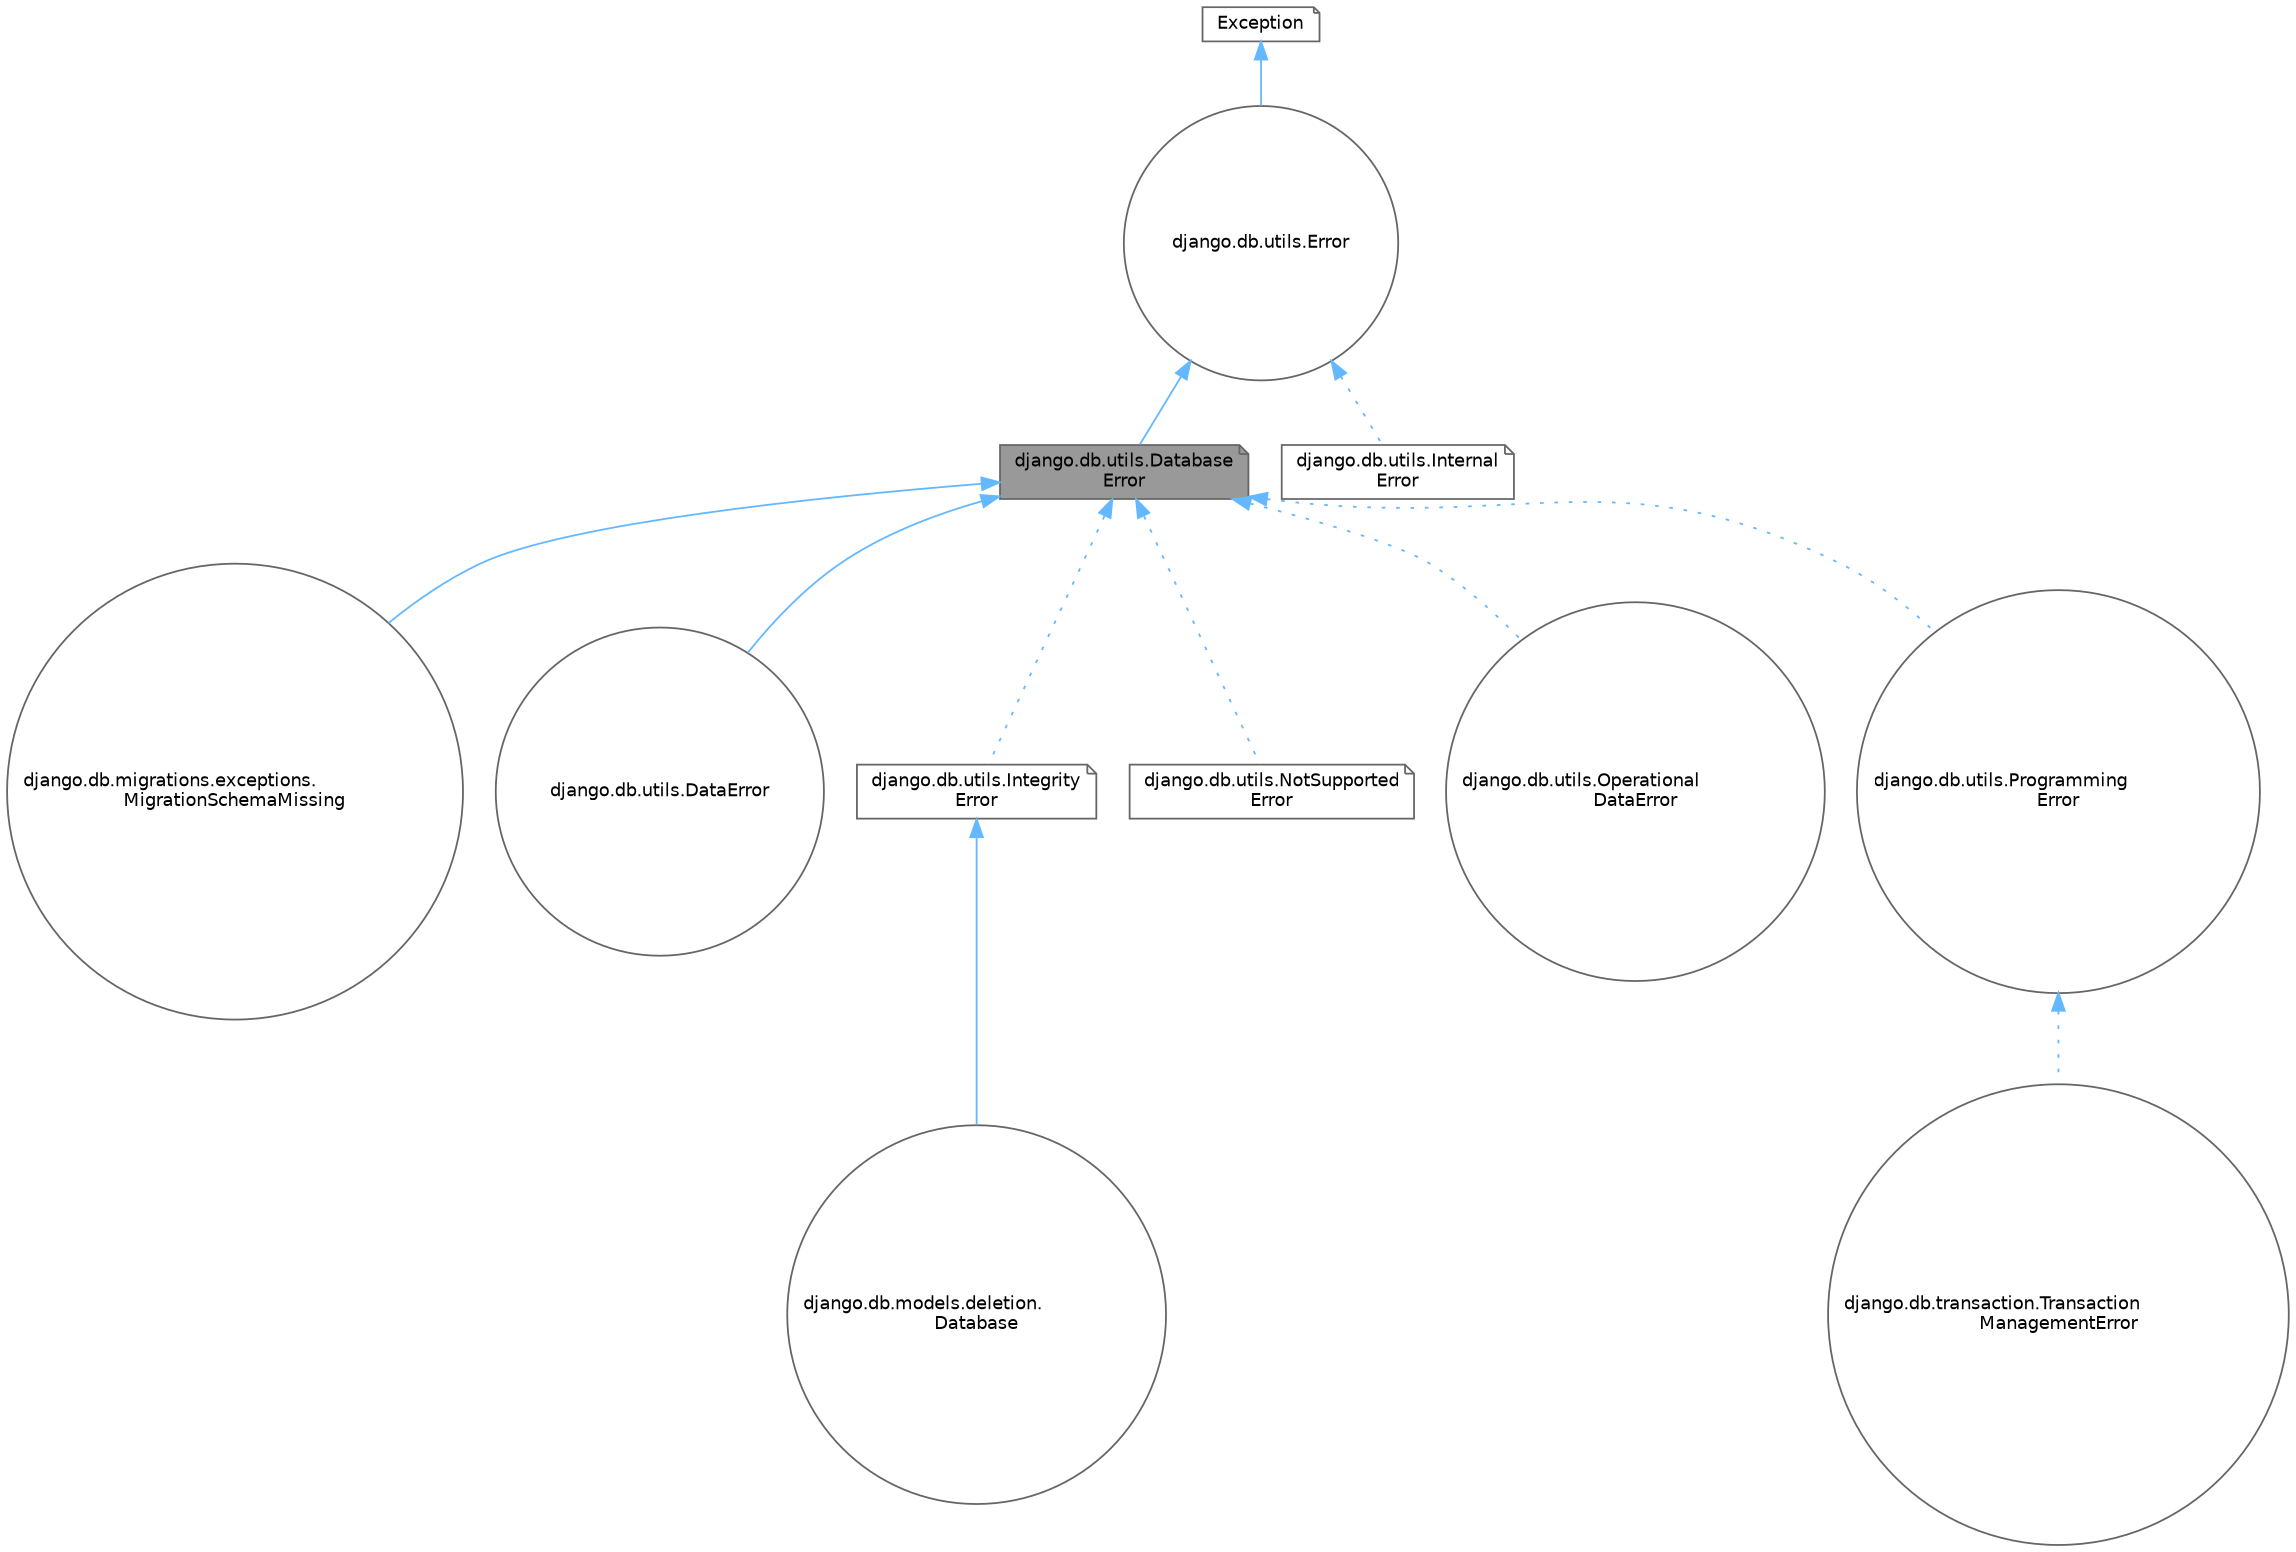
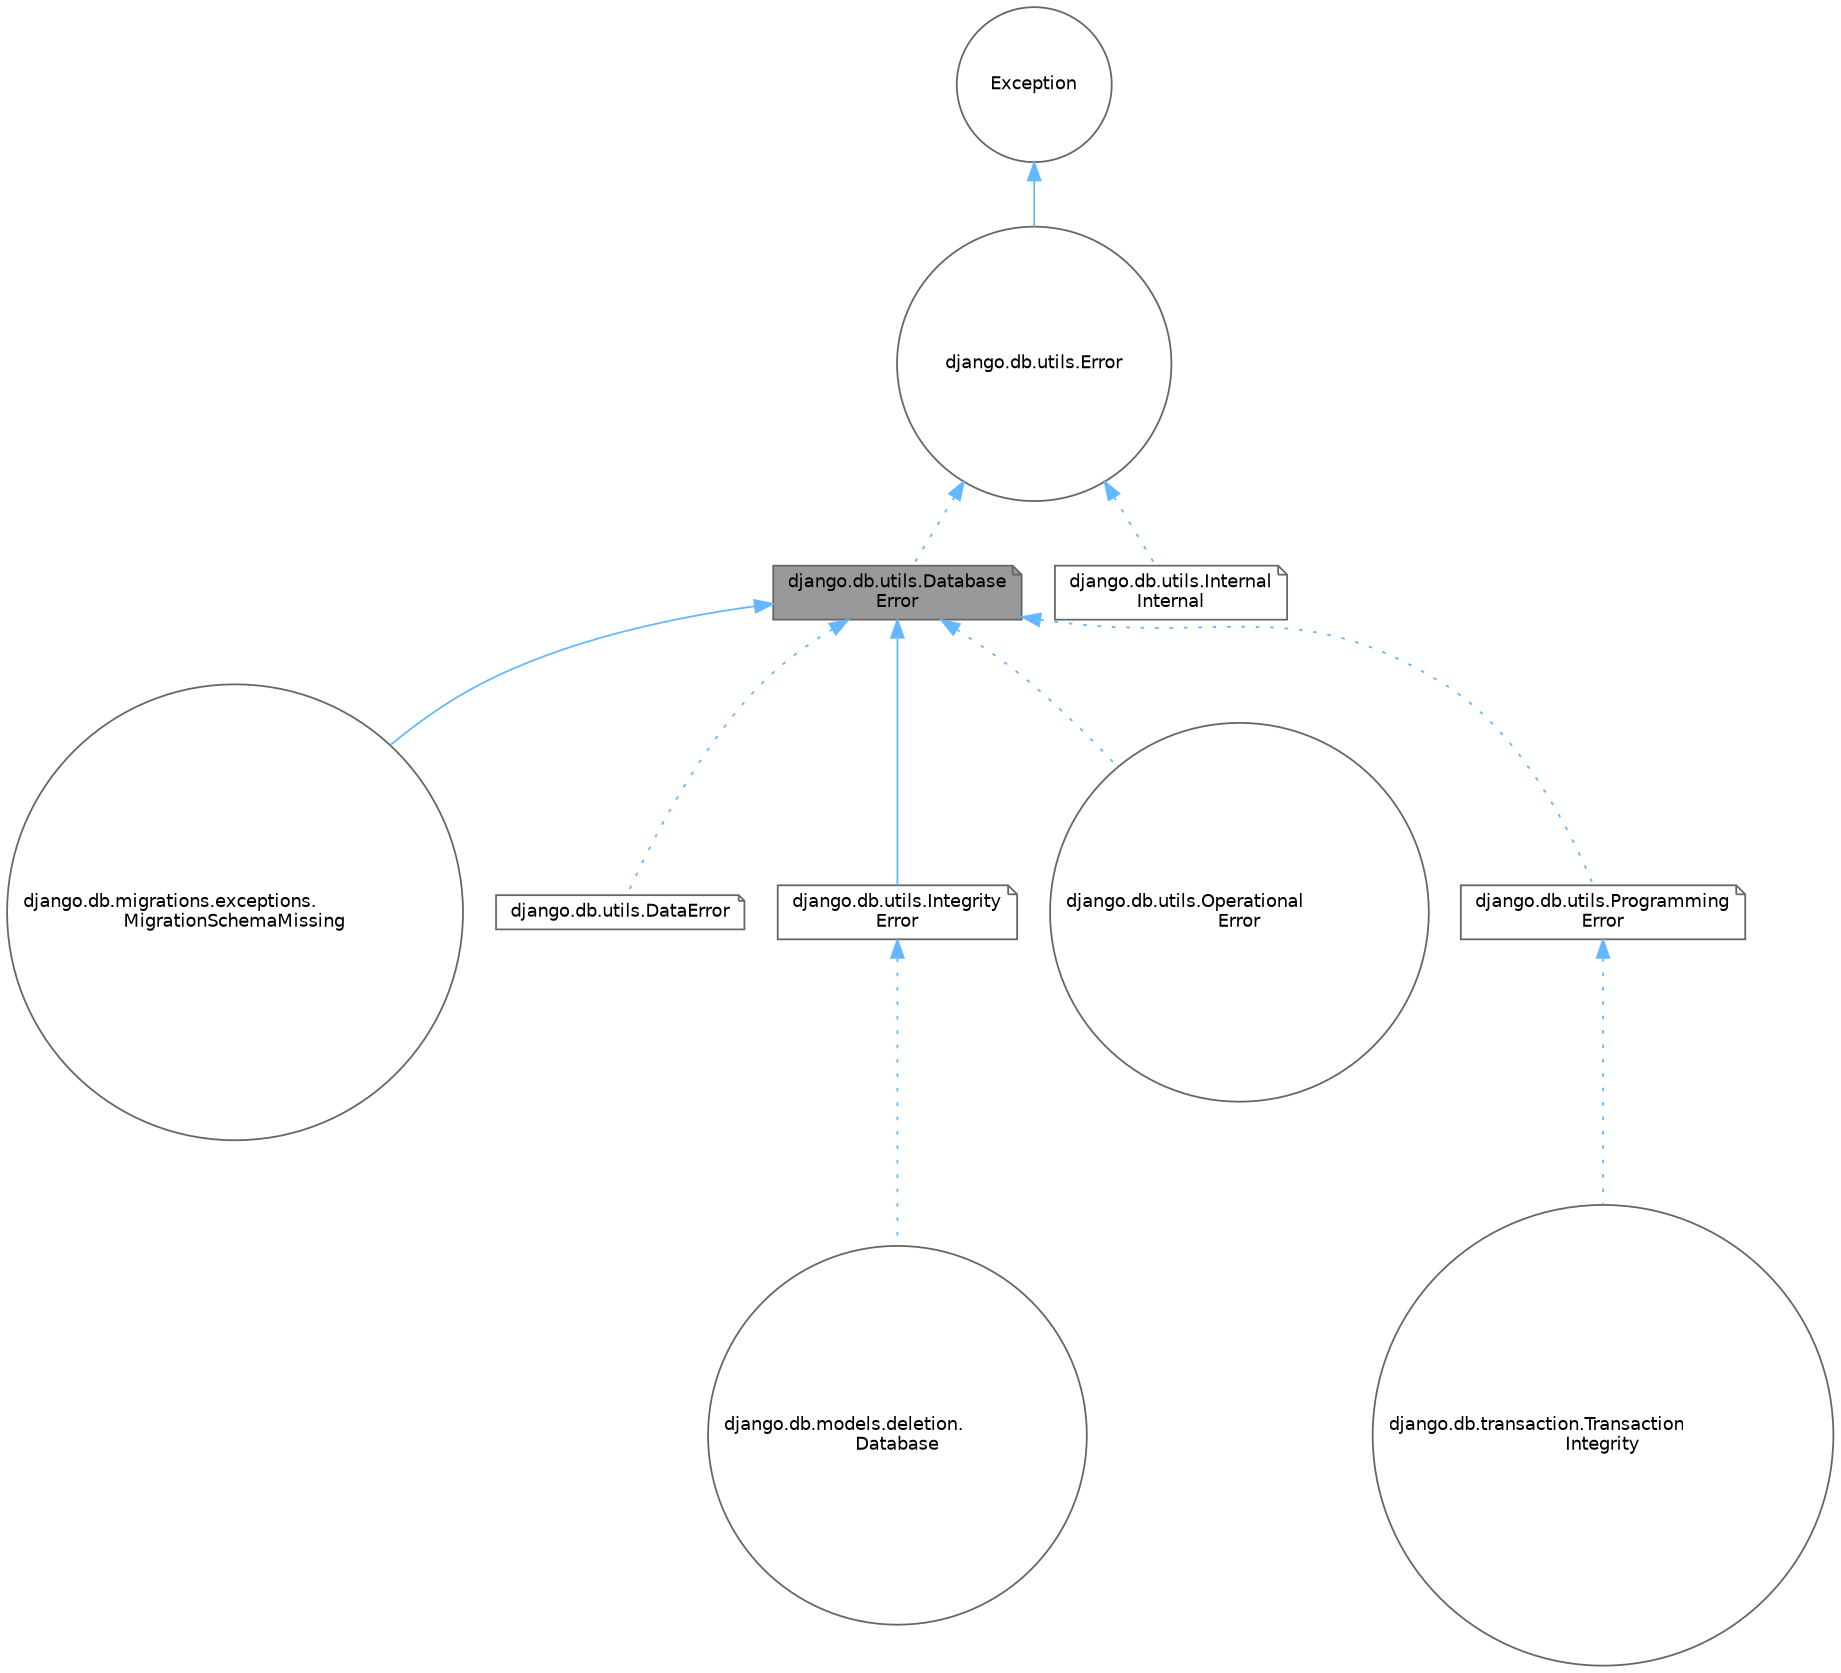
(1261, 24) -> (1034, 85)
(1161, 410) -> (934, 531)
(1398, 472) -> (1171, 593)
(851, 556) -> (710, 746)
(1046, 640) -> (897, 762)
(660, 792) -> (620, 912)
(1272, 792) -> none
(1635, 792) -> (1239, 912)
(2058, 792) -> (1603, 912)
(977, 981) -> (897, 1102)
(2058, 1315) -> (1603, 1435)
